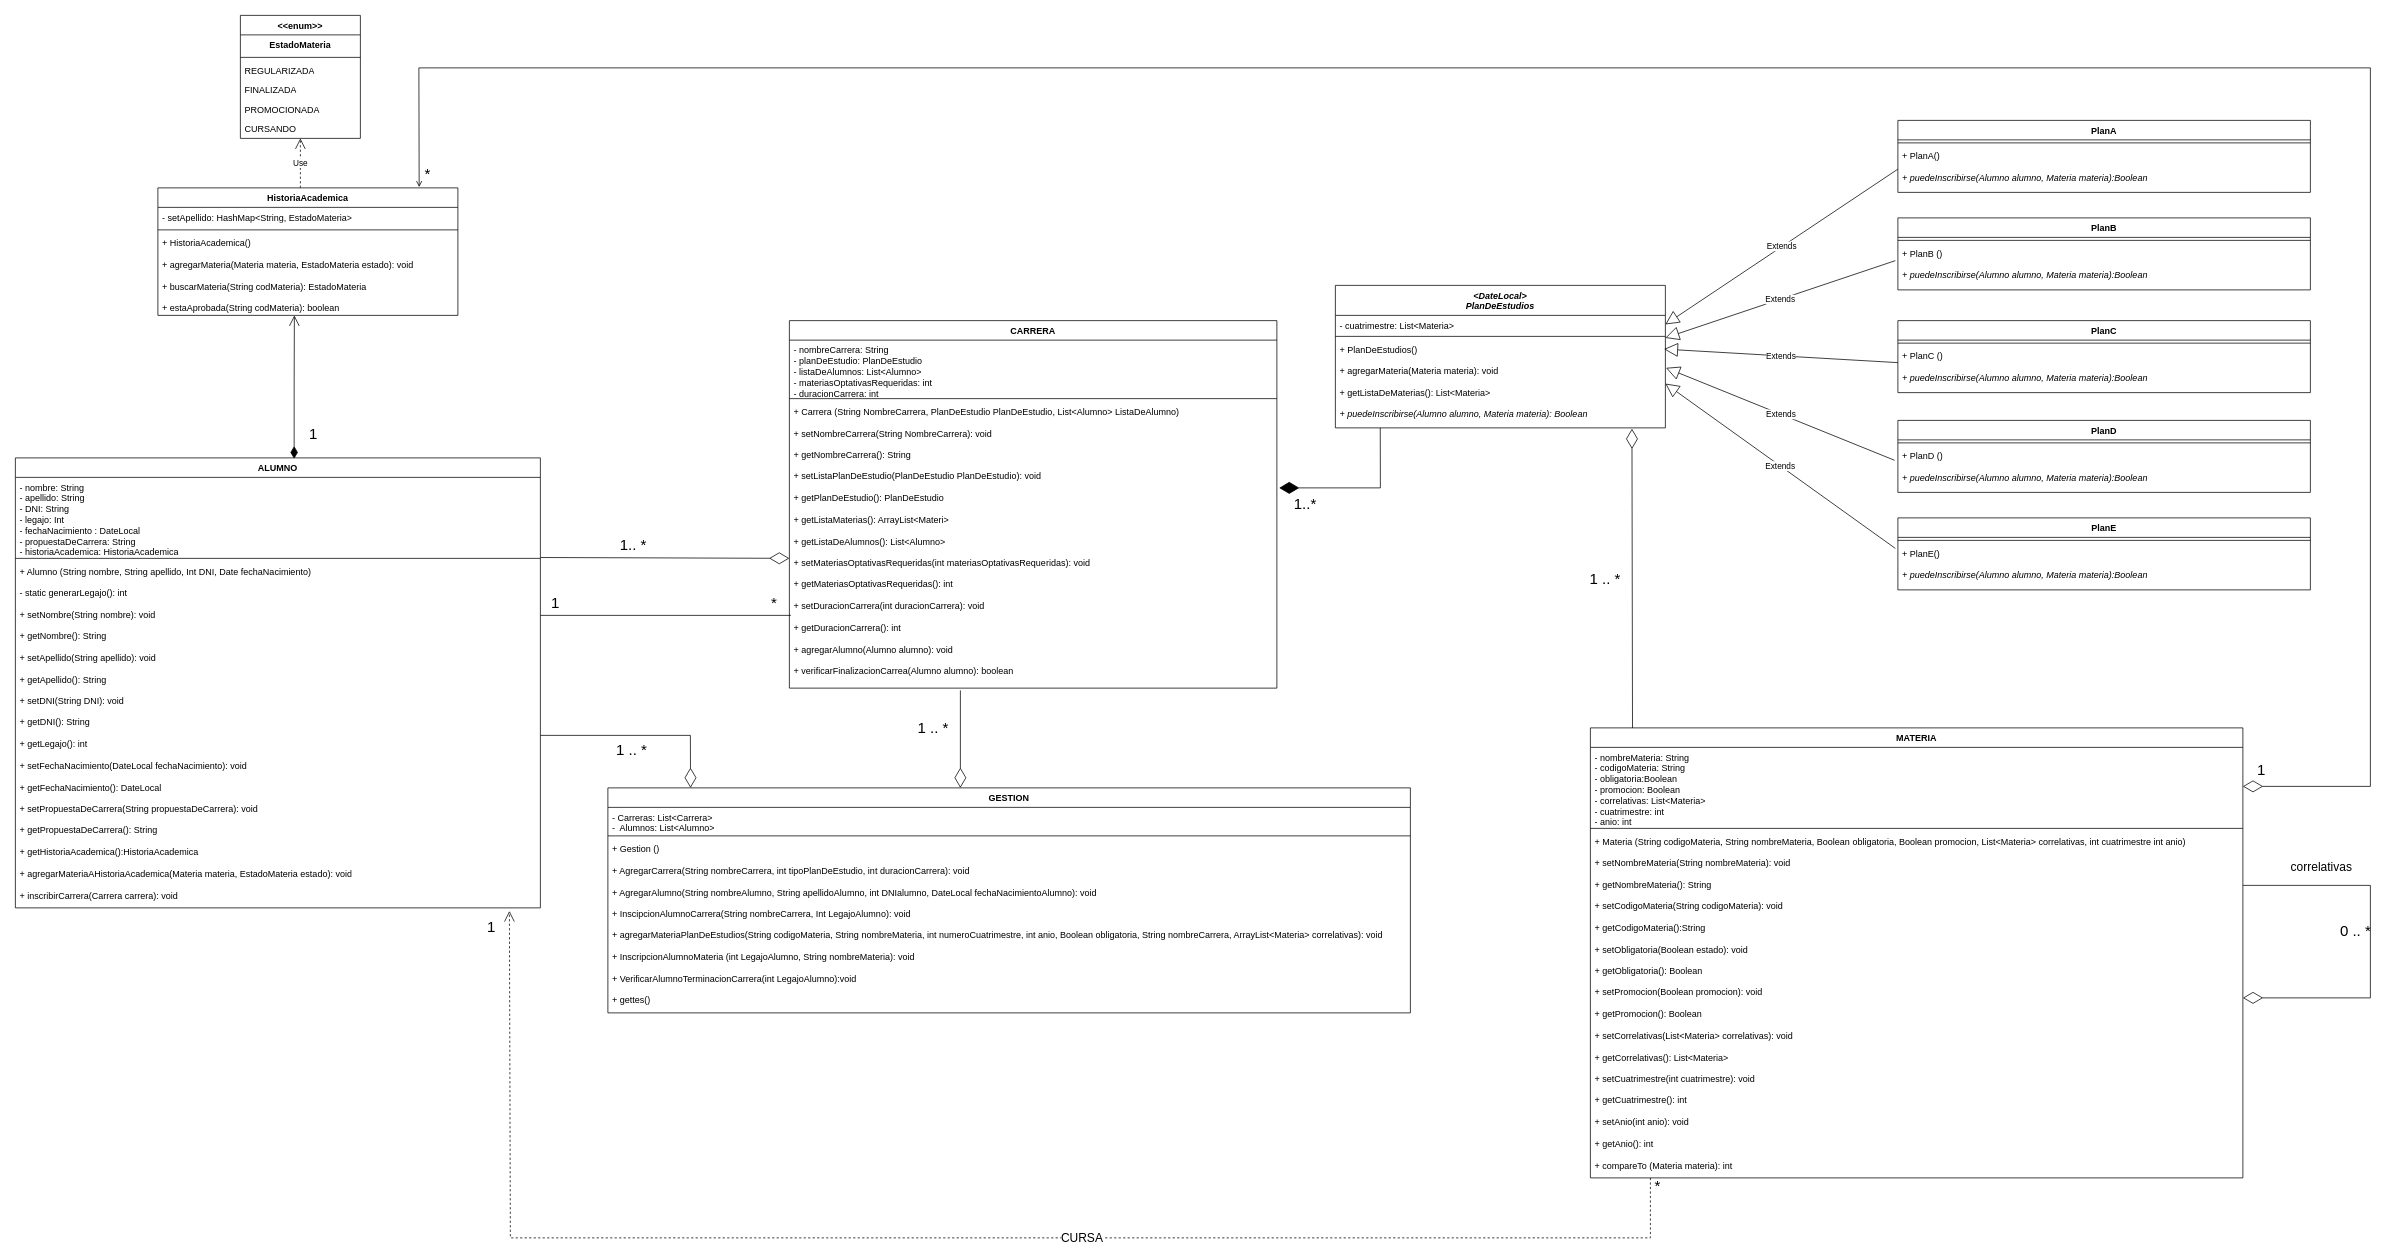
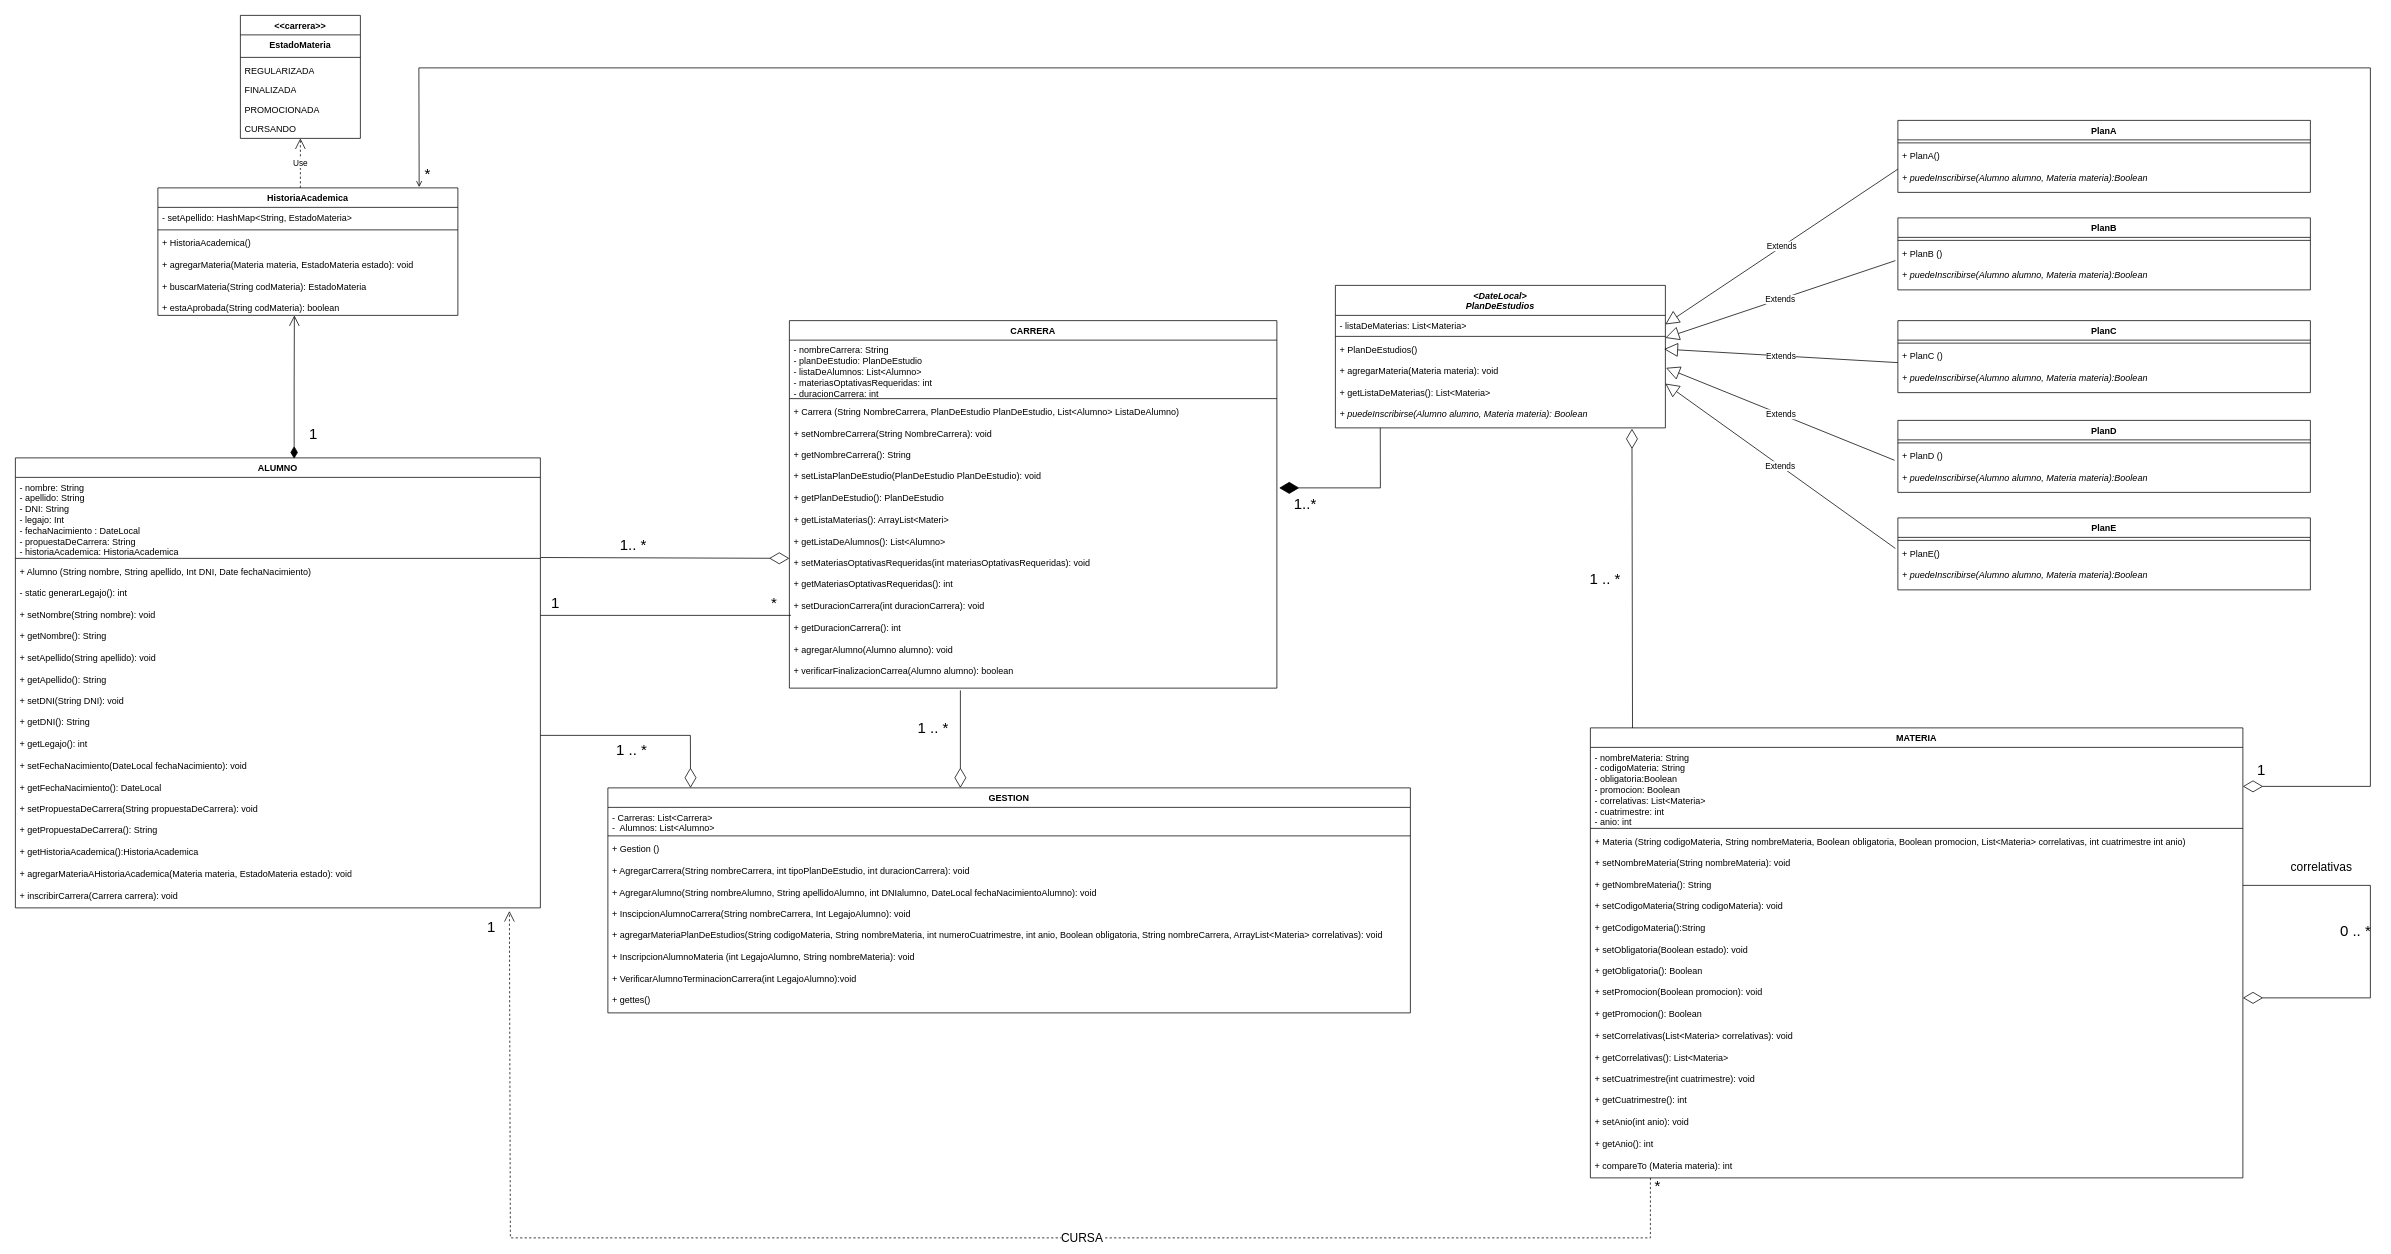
(300, 26) -> (300, 26)
(1406, 326) -> (1411, 326)
